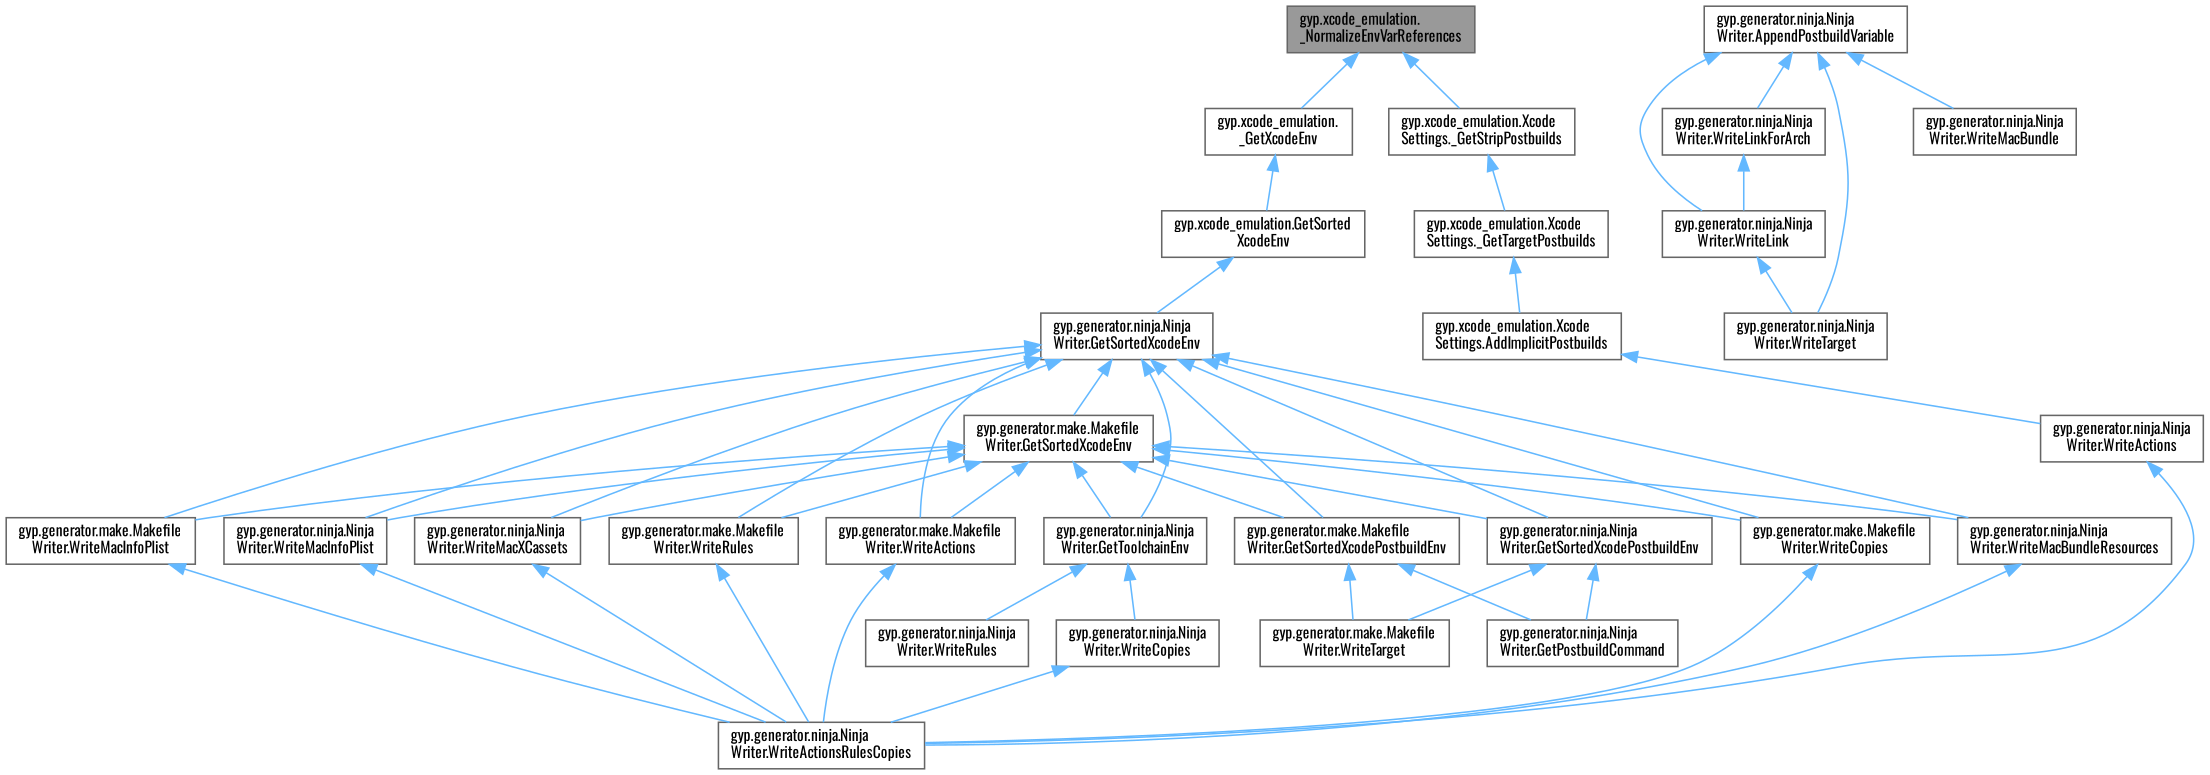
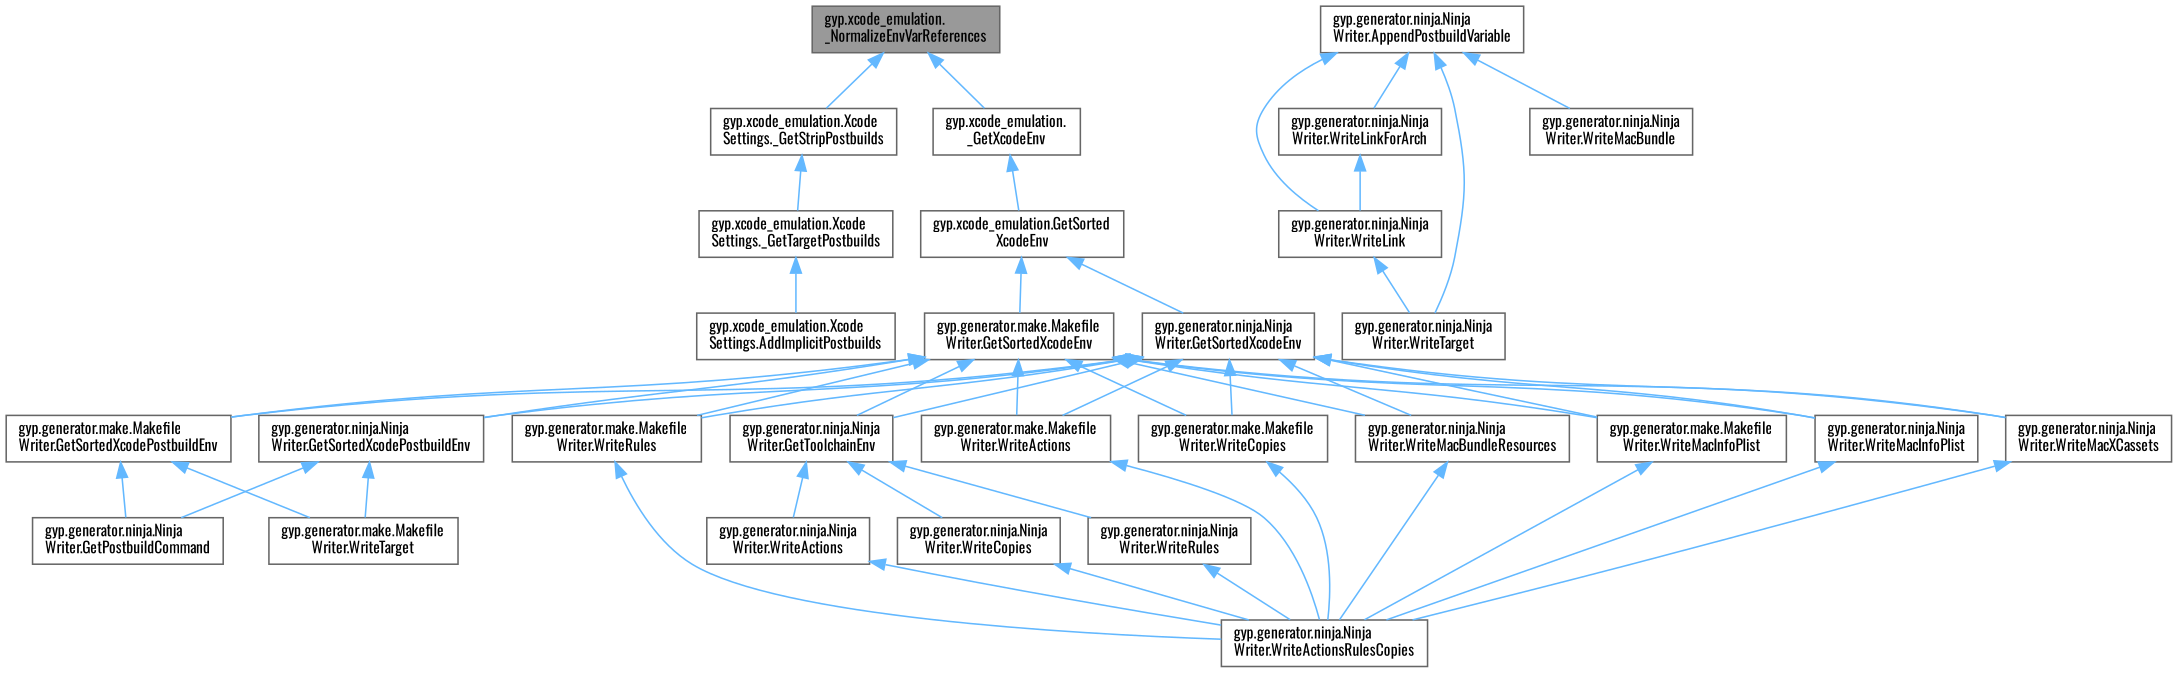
(1839, 390) -> (798, 498)
(1088, 394) -> (1020, 293)
none -> (1254, 596)
